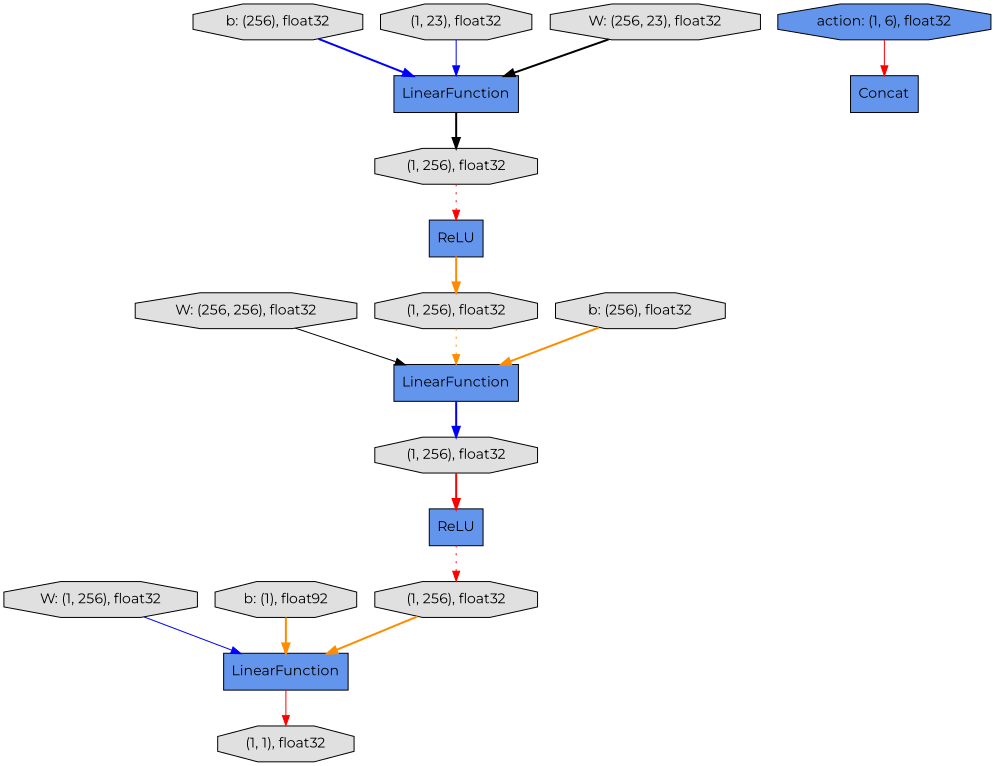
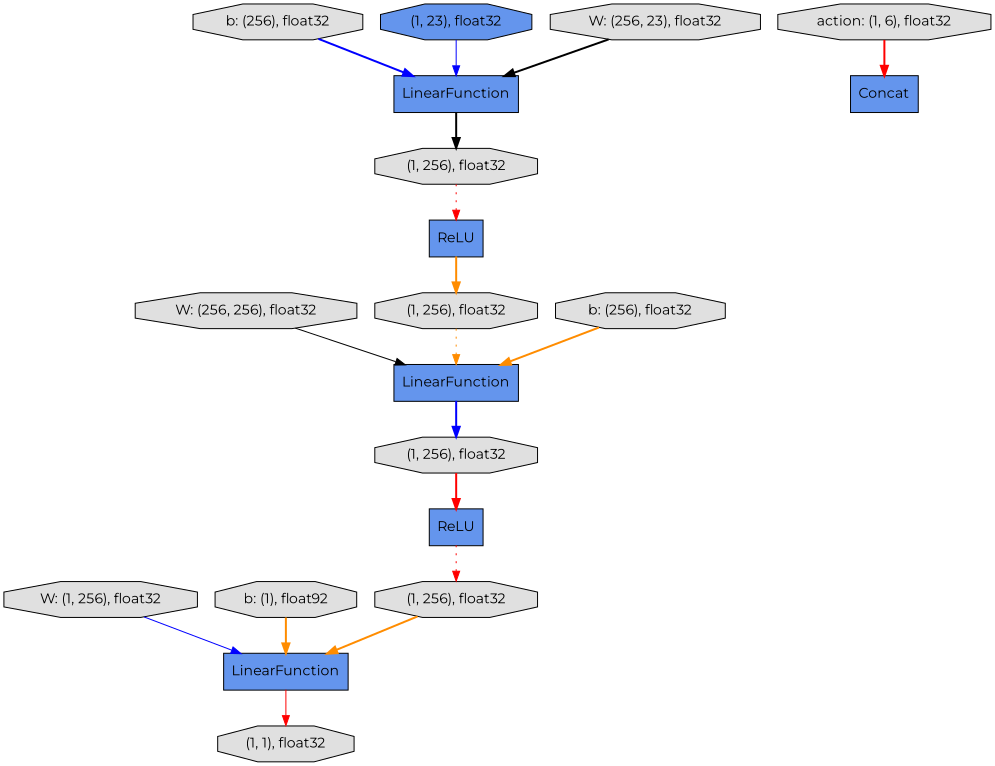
(456, 22) -> (456, 22)
(884, 22) -> (884, 22)
(884, 53) -> (884, 53)
